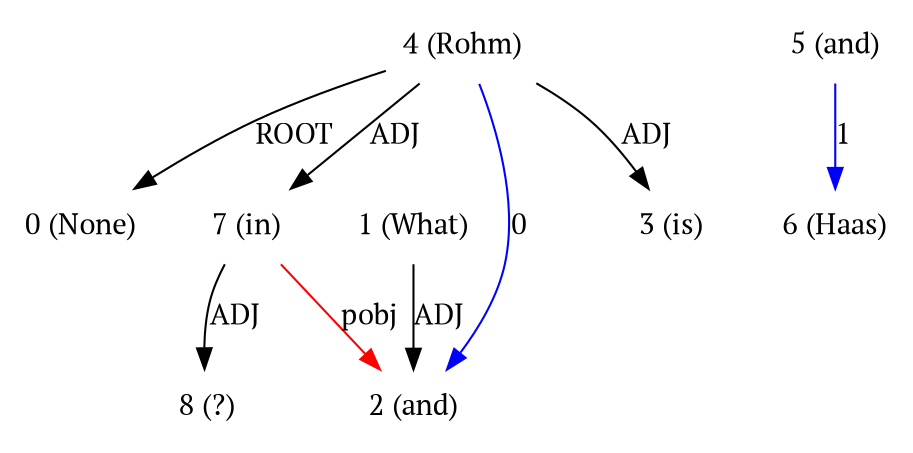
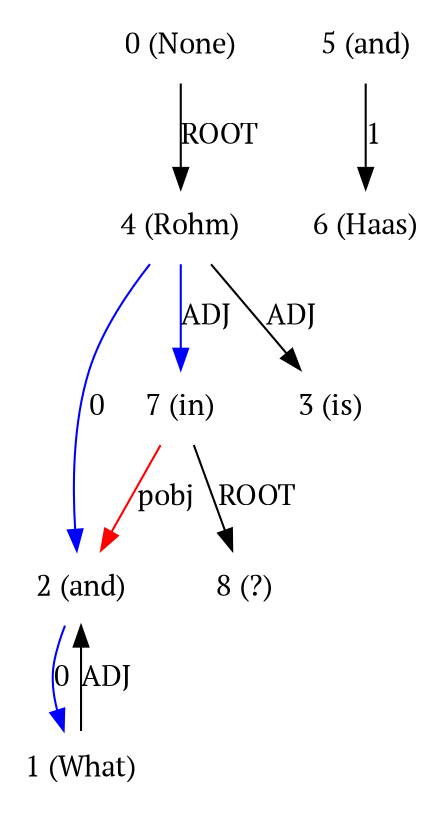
(266, 116) -> (181, 126)
(835, 126) -> (366, 126)
(364, 129) -> (181, 306)
(236, 317) -> (258, 498)
none -> (53, 667)
